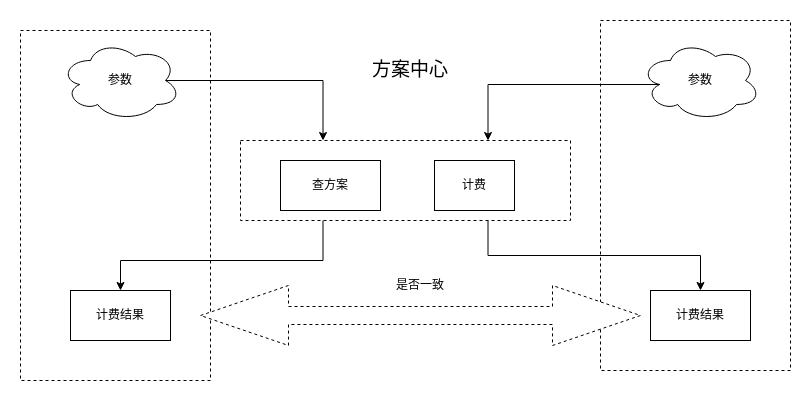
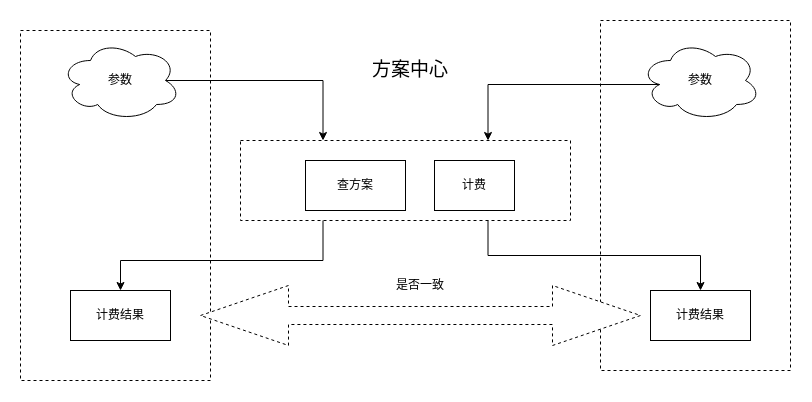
(331, 186) -> (356, 186)
